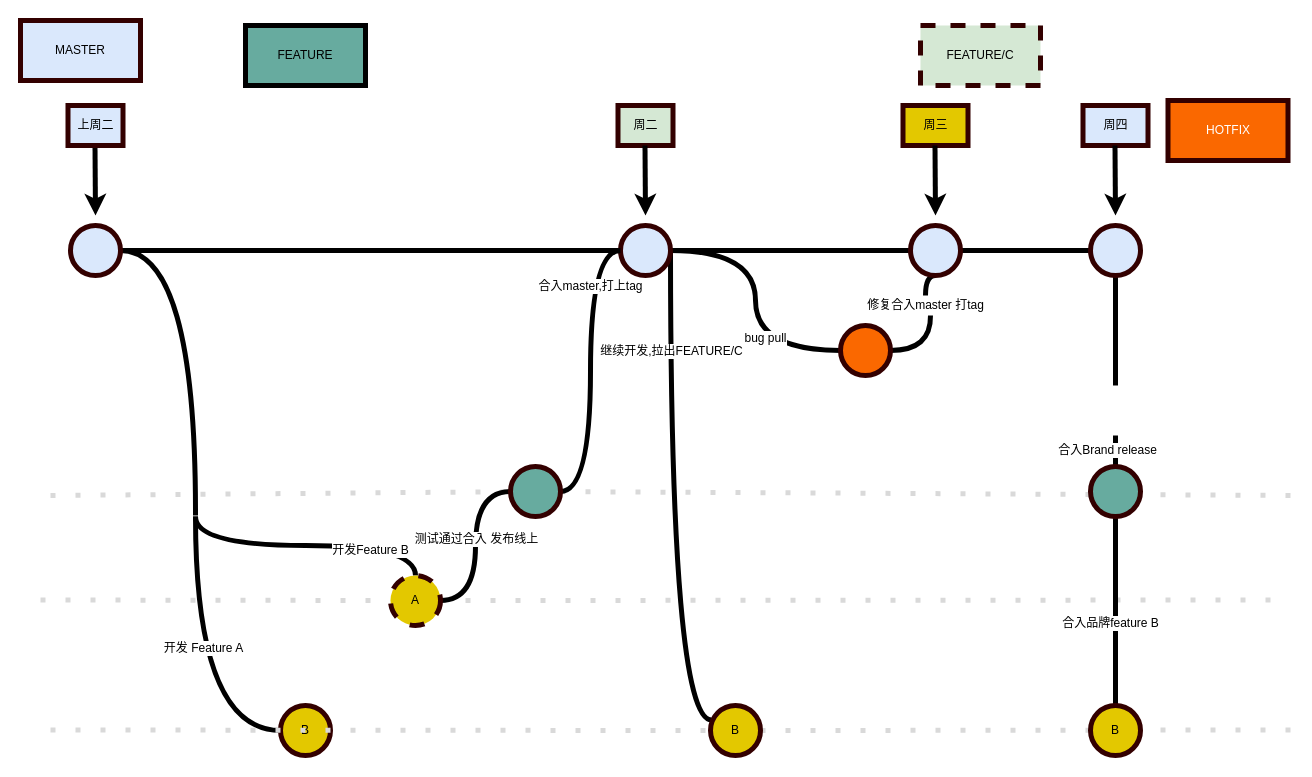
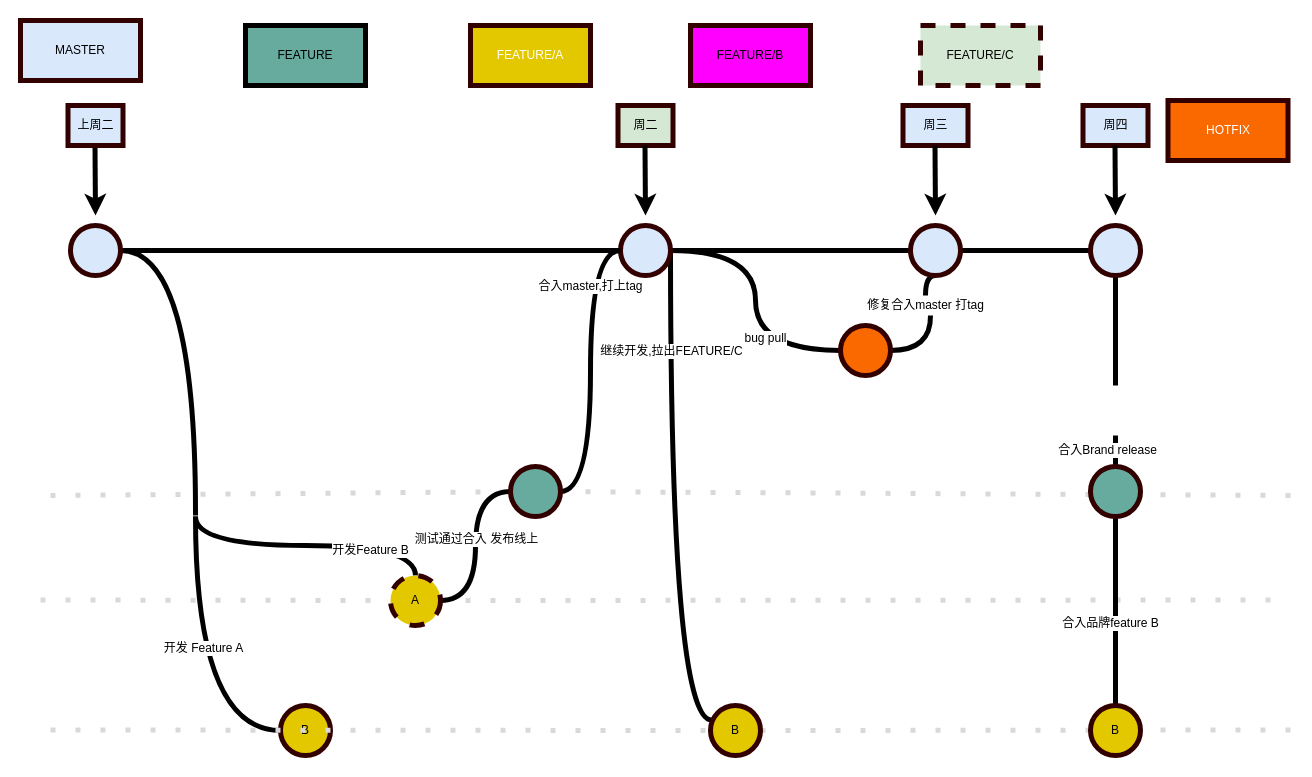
none -> (531, 56)
none -> (751, 56)
(936, 126) -> (936, 126)
